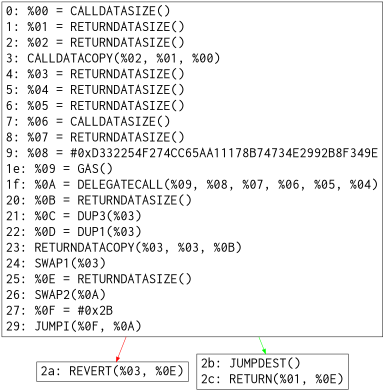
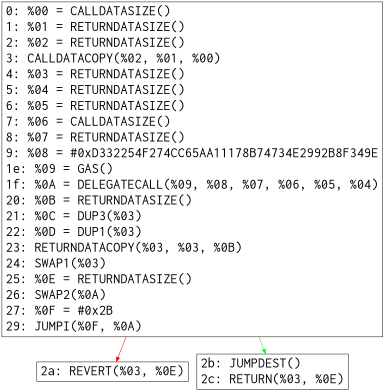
(273, 372) -> (273, 372)
